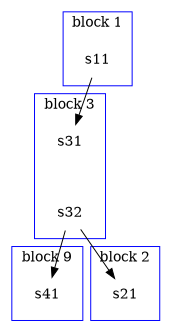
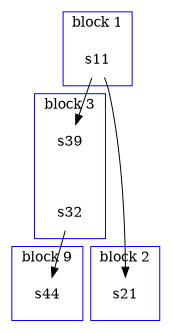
(70, 142) -> (70, 142)
(97, 253) -> (121, 172)
(47, 295) -> (47, 295)
